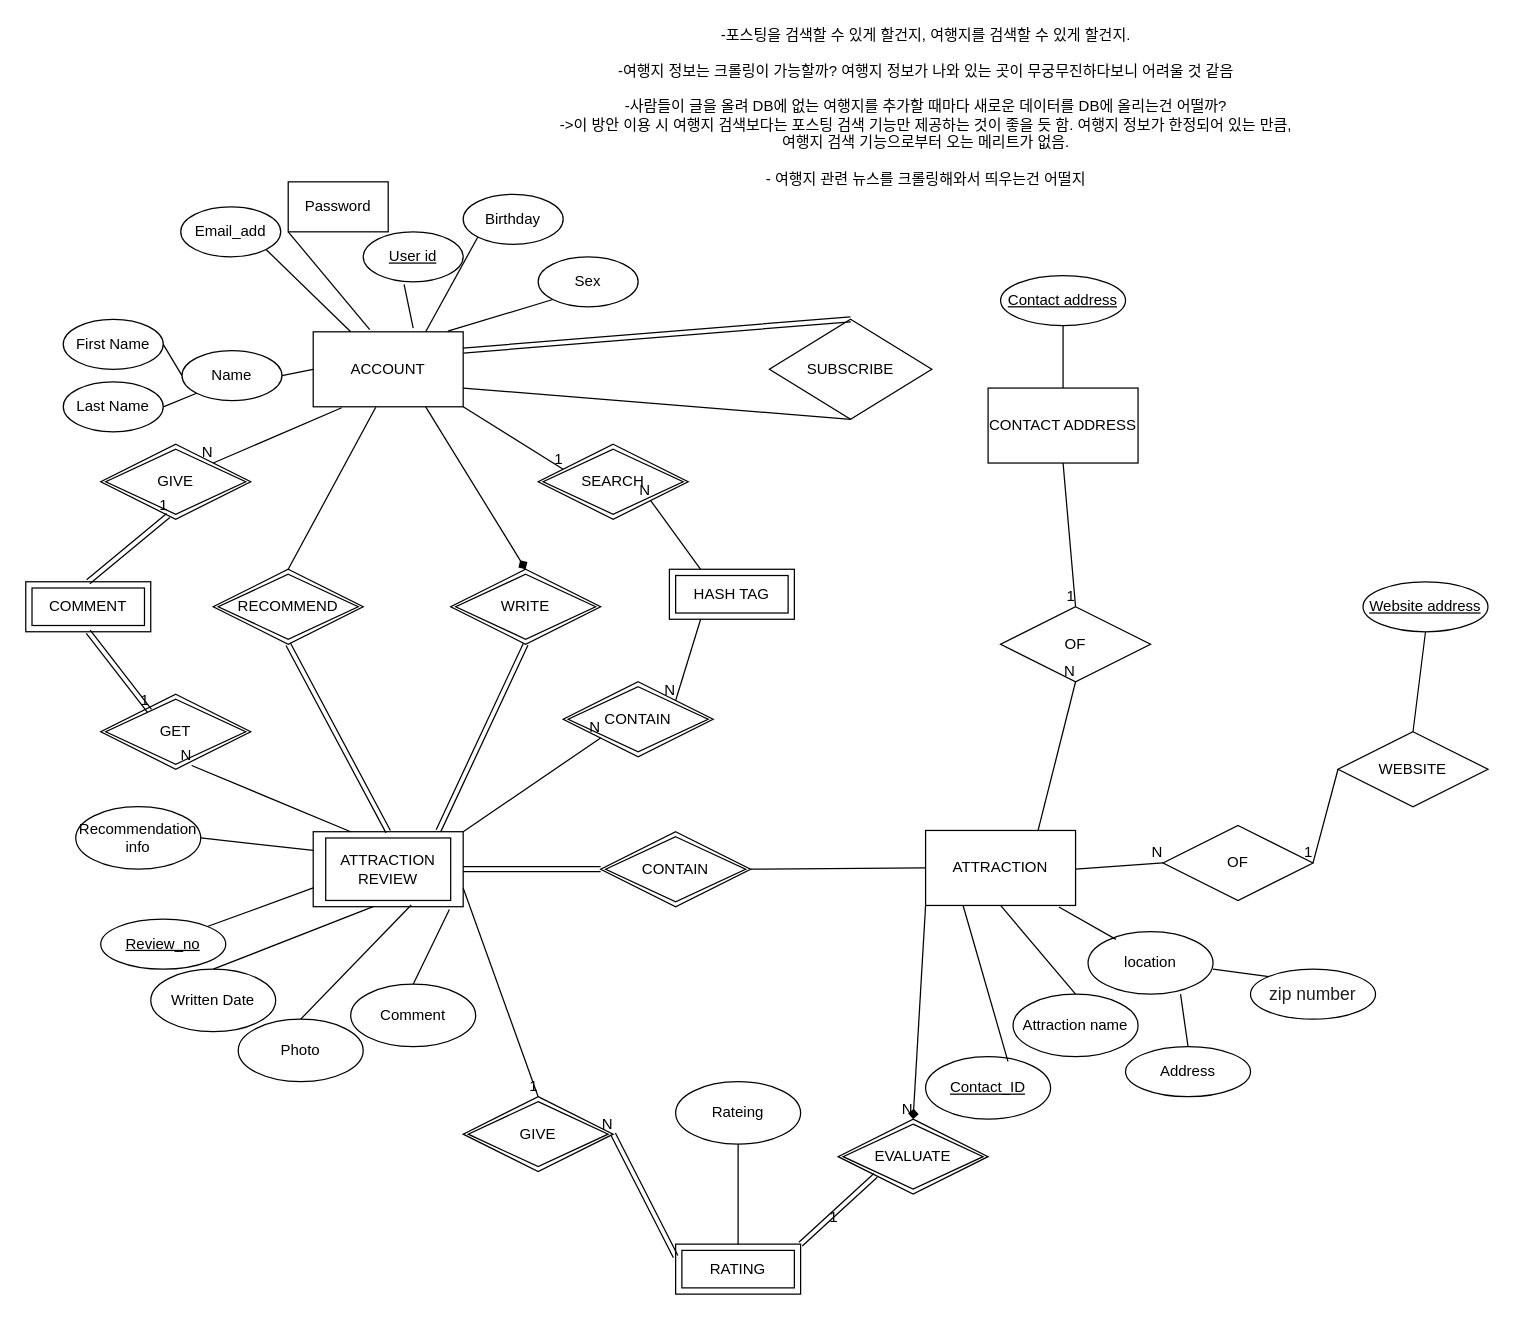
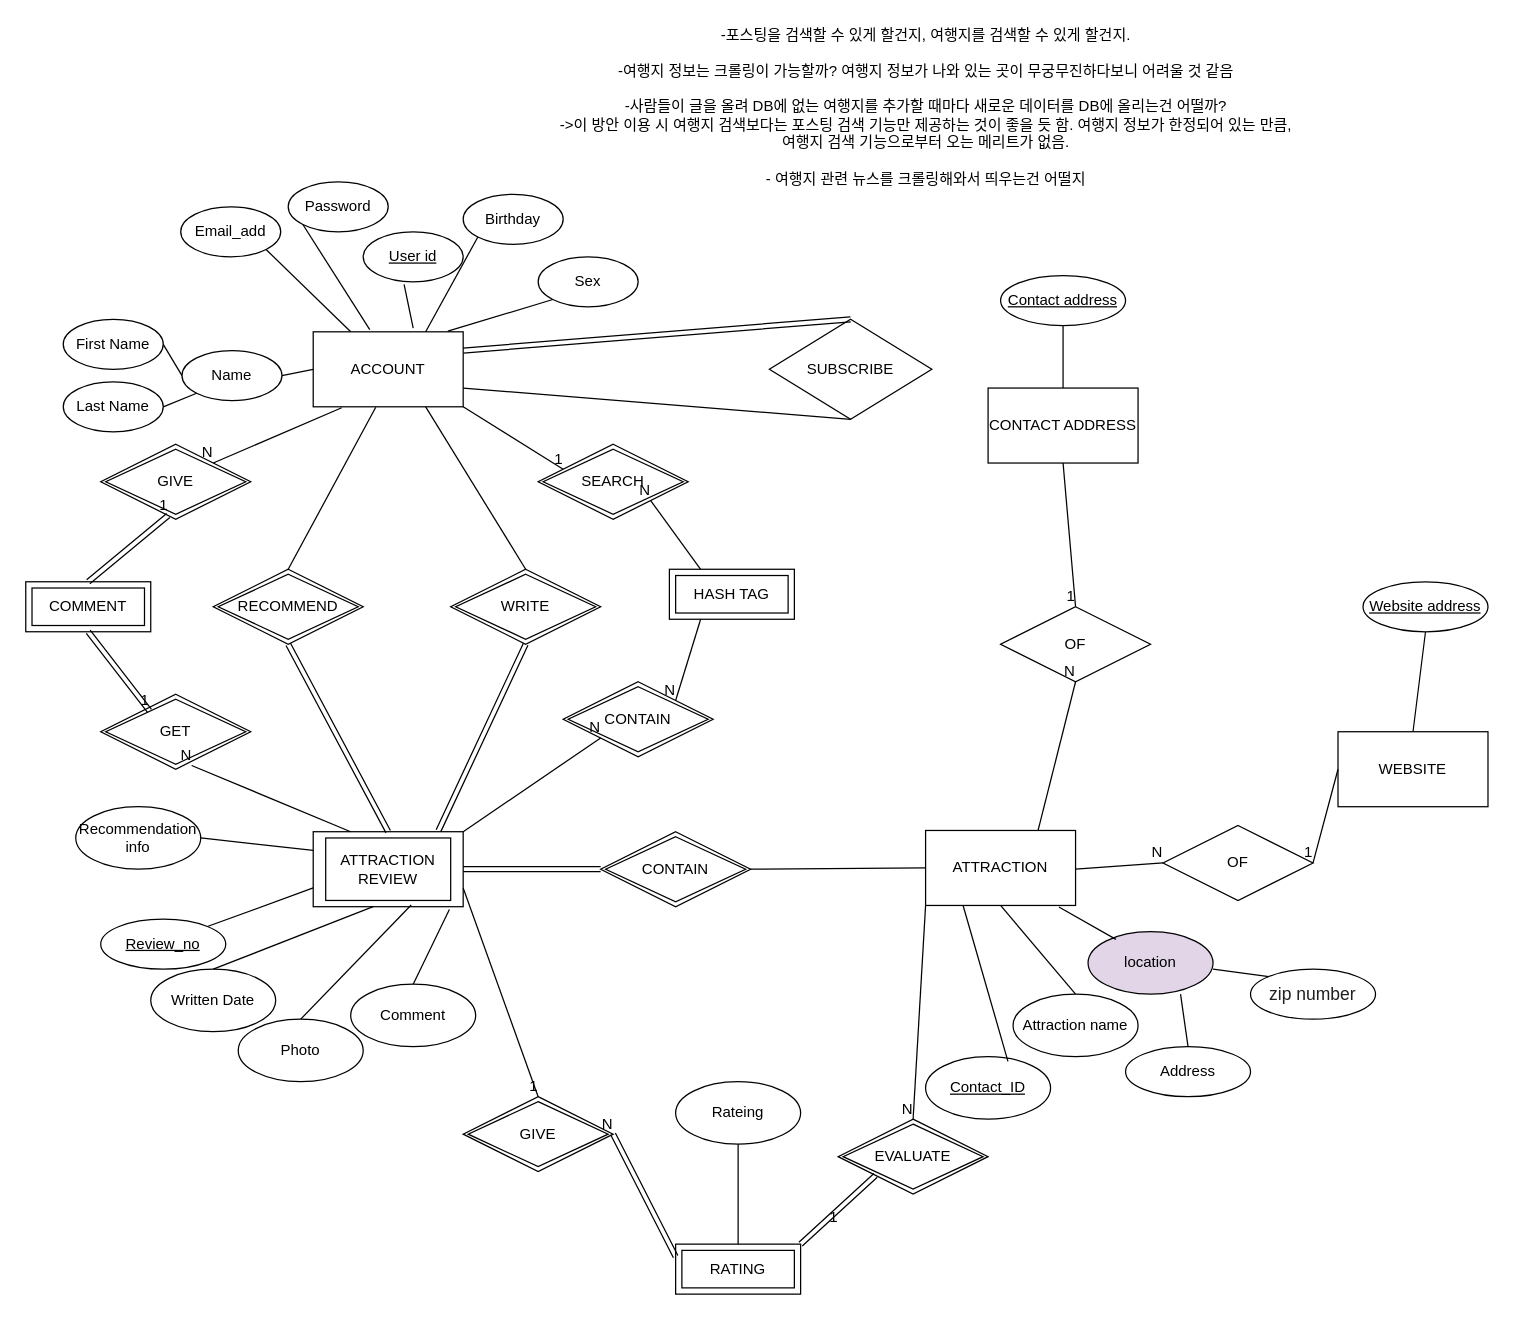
(338, 207) -> (338, 207)
(520, 560) -> (522, 564)
(1413, 769) -> (1413, 769)
(1151, 963) -> (1151, 963)
(914, 1109) -> (913, 1113)
